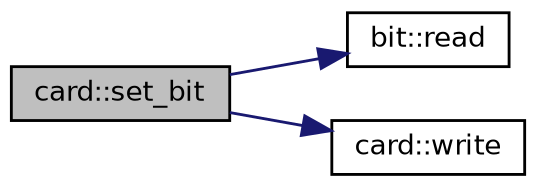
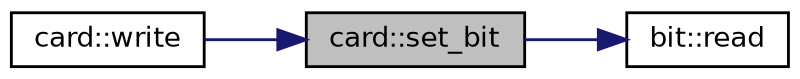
(266, 119) -> (241, 40)
